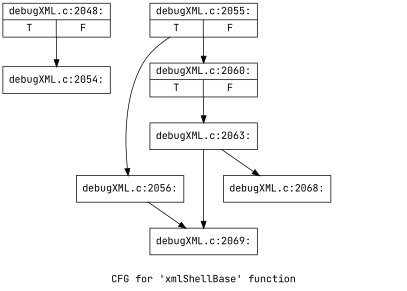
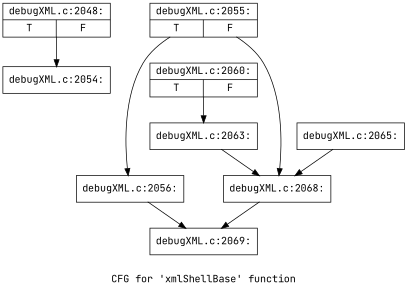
(204, 46) -> (276, 96)
none -> (351, 136)
(204, 185) -> (243, 213)
